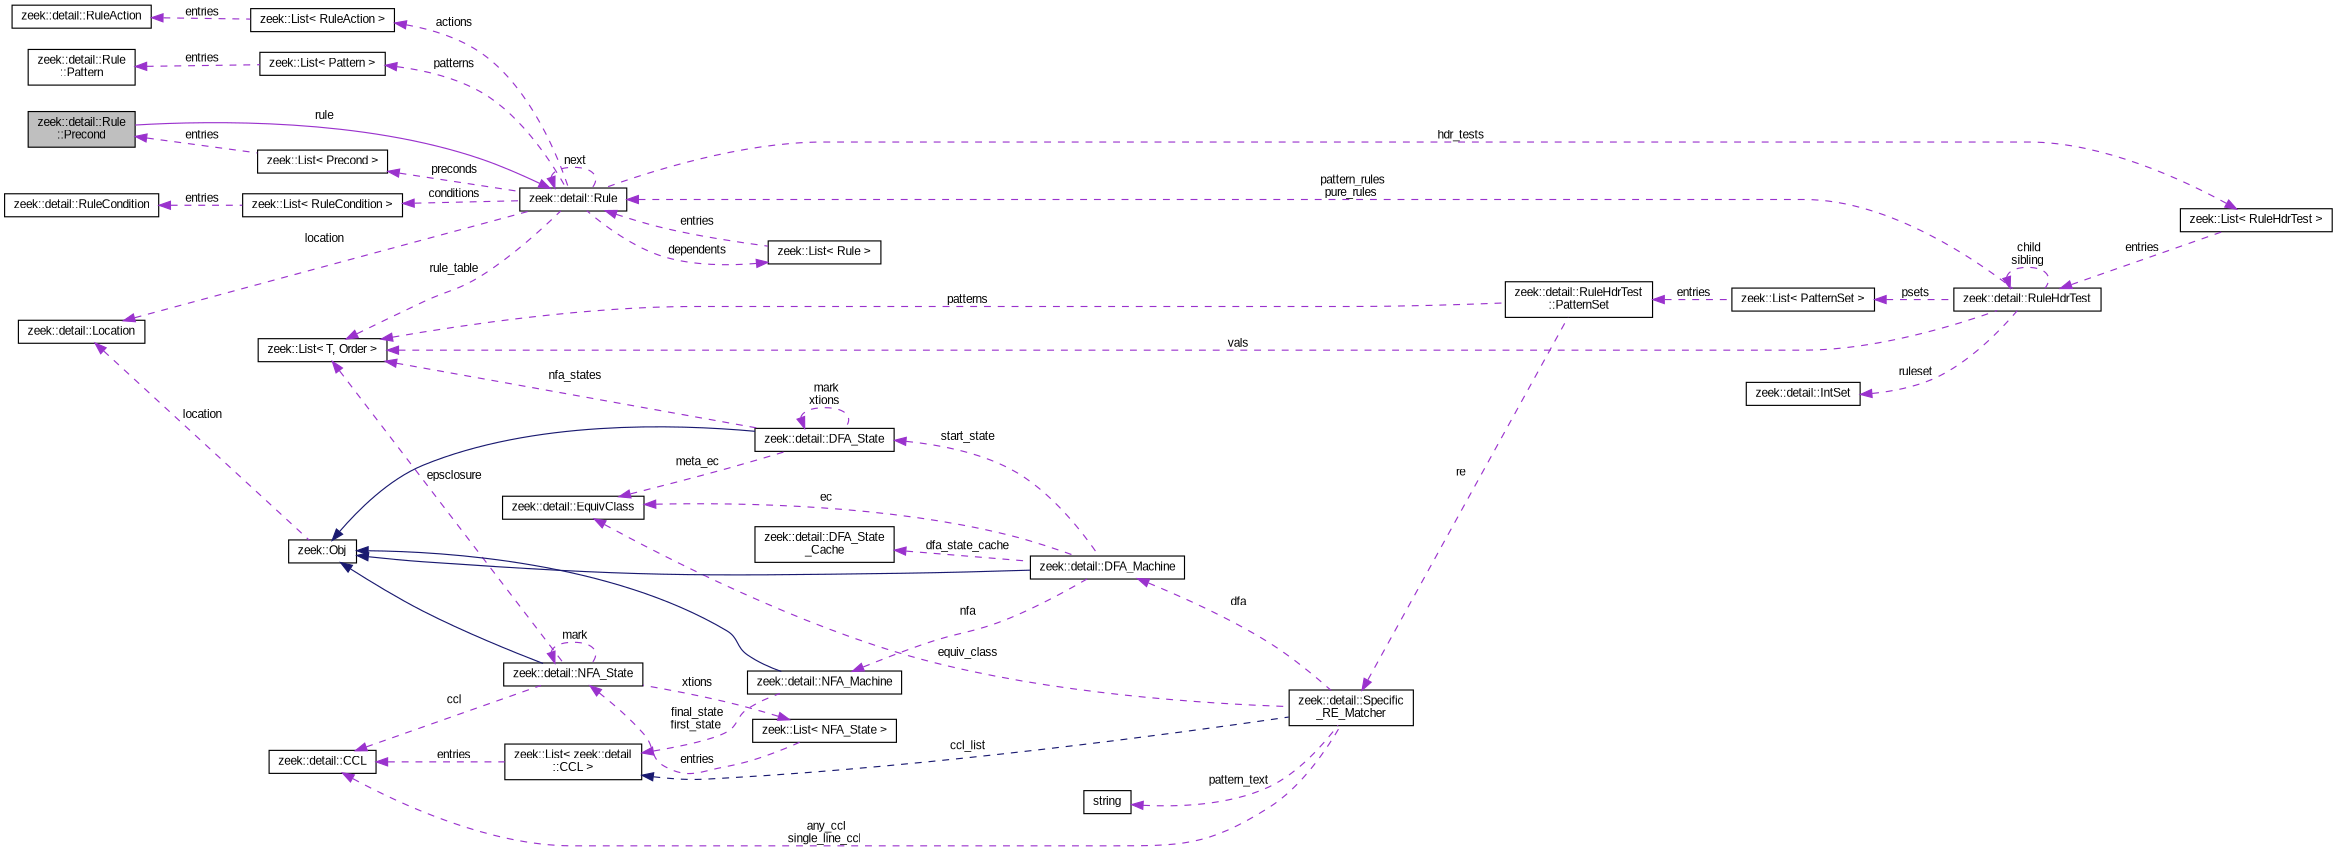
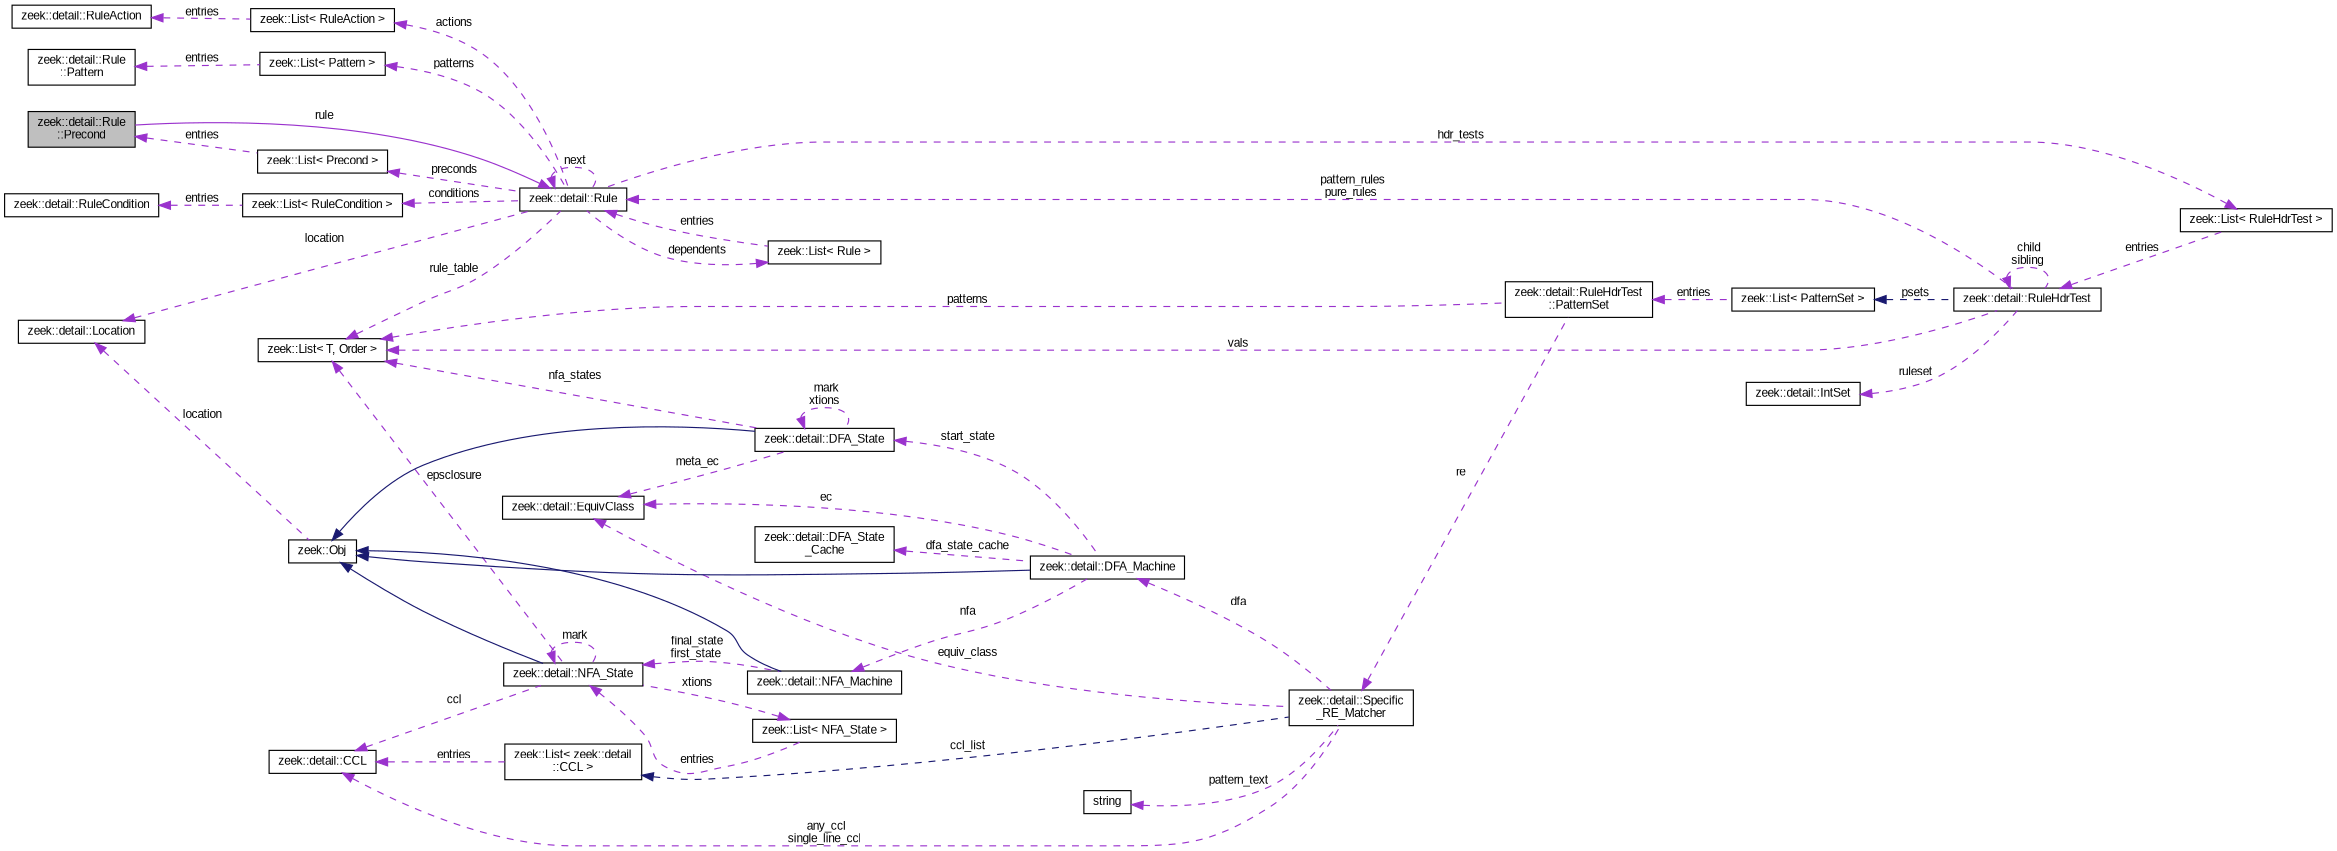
(1920, 300) -> (1920, 300)
(723, 734) -> (717, 662)
